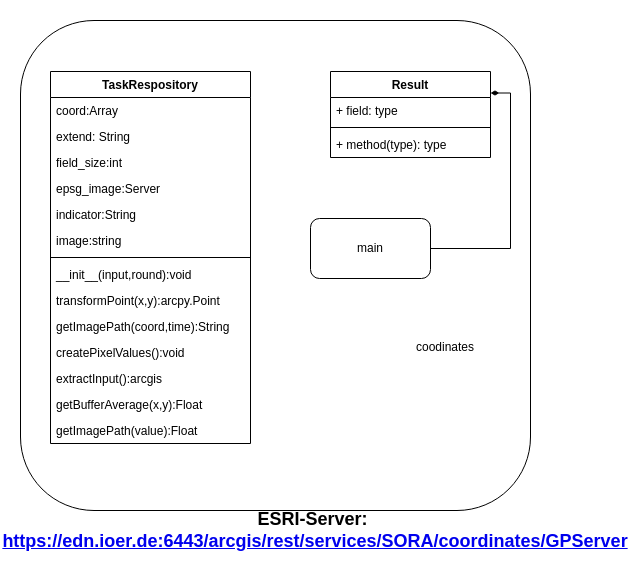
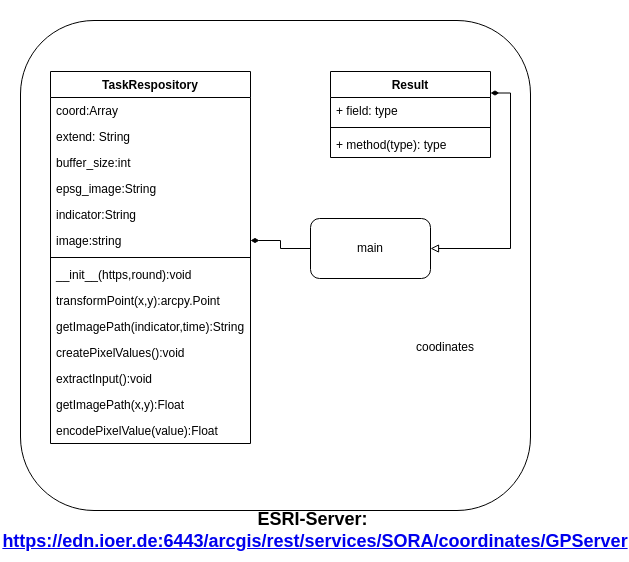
(95, 163) -> (102, 163)
(110, 189) -> (108, 189)
none -> (281, 249)
(437, 249) -> (440, 249)
(134, 275) -> (136, 275)
(154, 327) -> (164, 327)
(123, 379) -> (117, 379)
(142, 405) -> (129, 405)
(135, 431) -> (144, 431)
